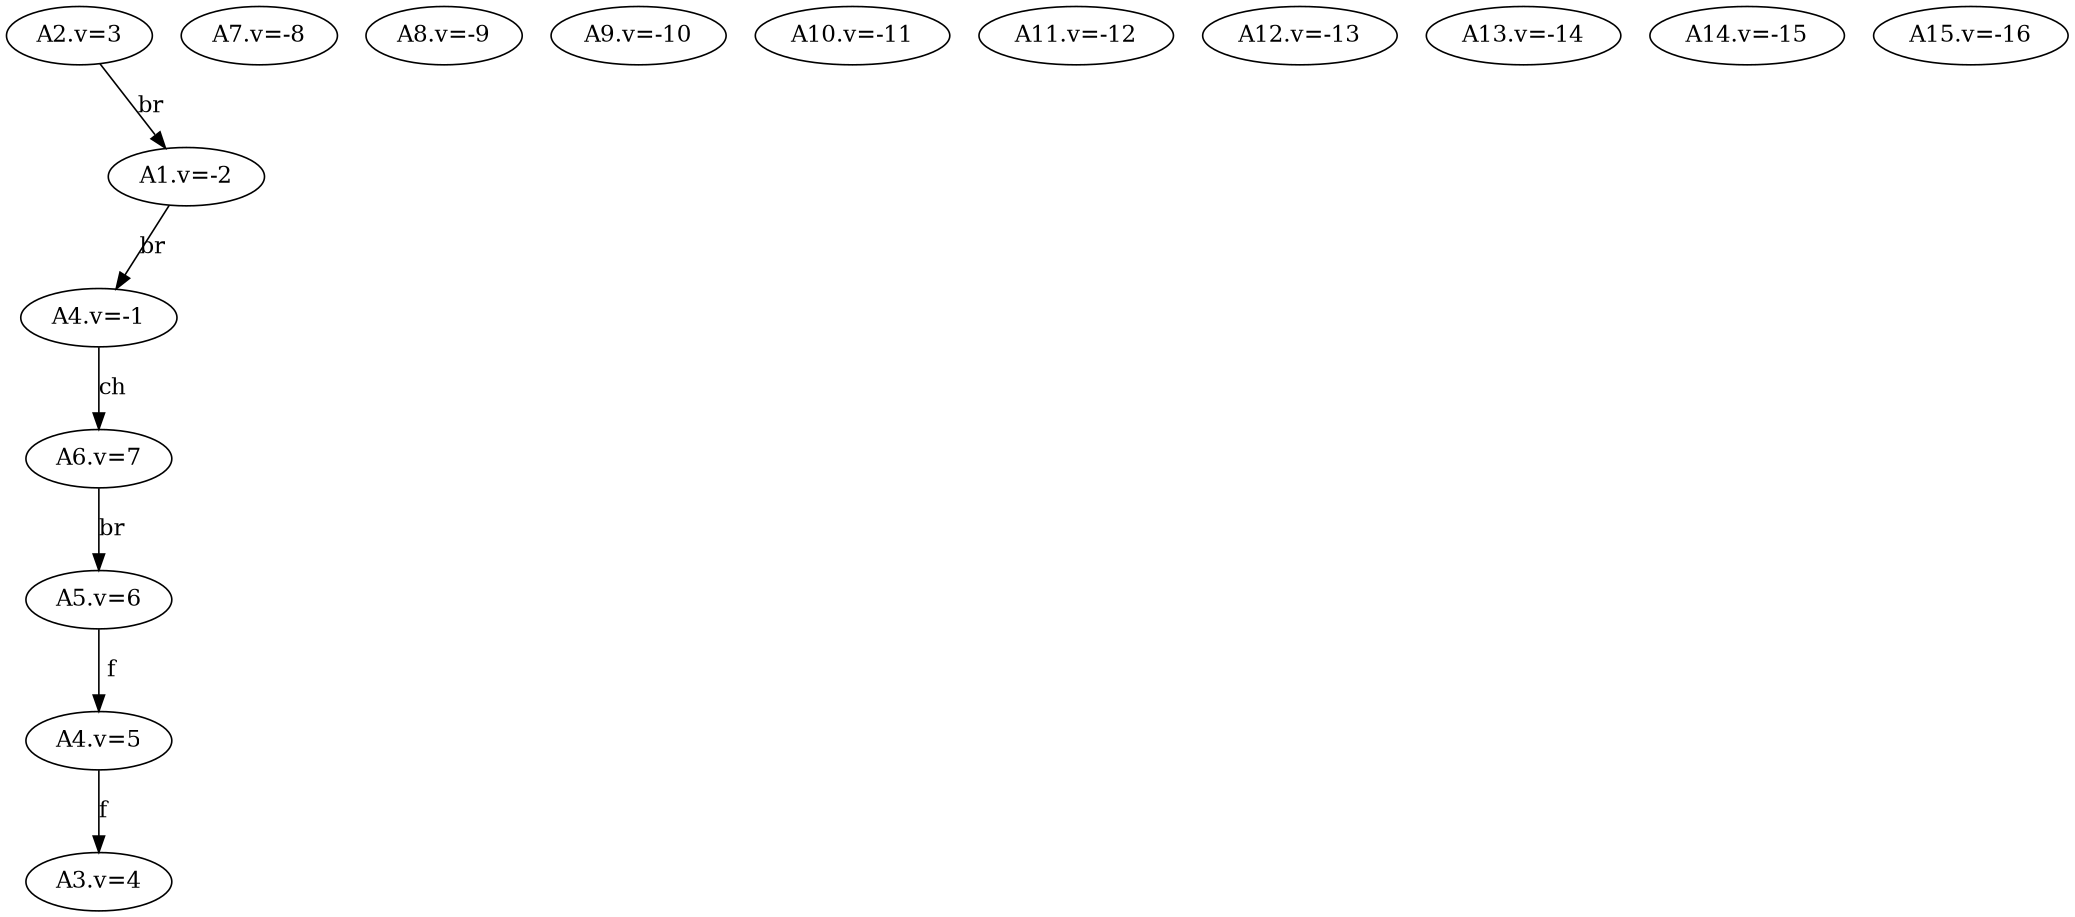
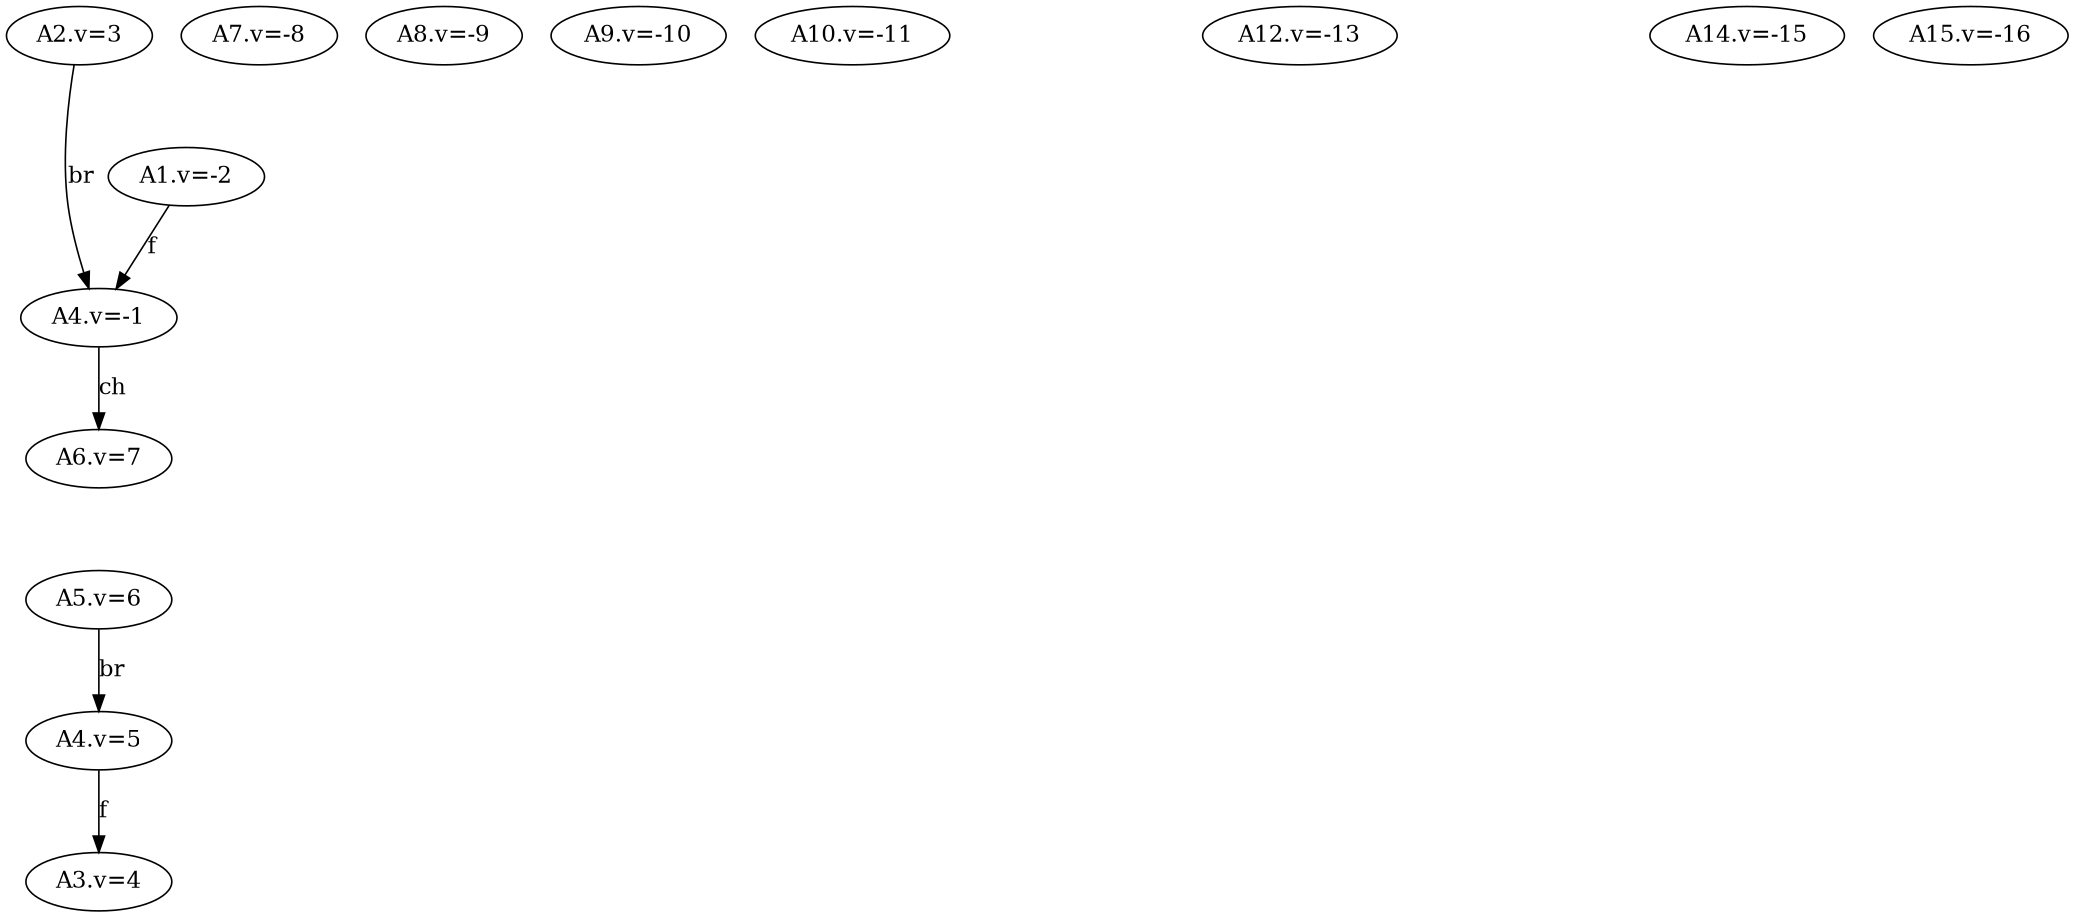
(1076, 36) -> none
(1524, 36) -> none
(128, 99) -> (65, 170)
(152, 247) -> (152, 247)
(99, 521) -> none
(112, 670) -> (112, 670)
